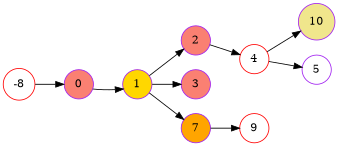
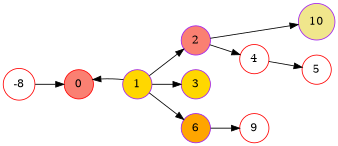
(280, 44) -> (250, 32)
(317, 70) -> (317, 70)
(79, 84) -> (79, 84)
(196, 84) -> (196, 84)
(104, 90) -> (112, 79)
(196, 128) -> (196, 128)
